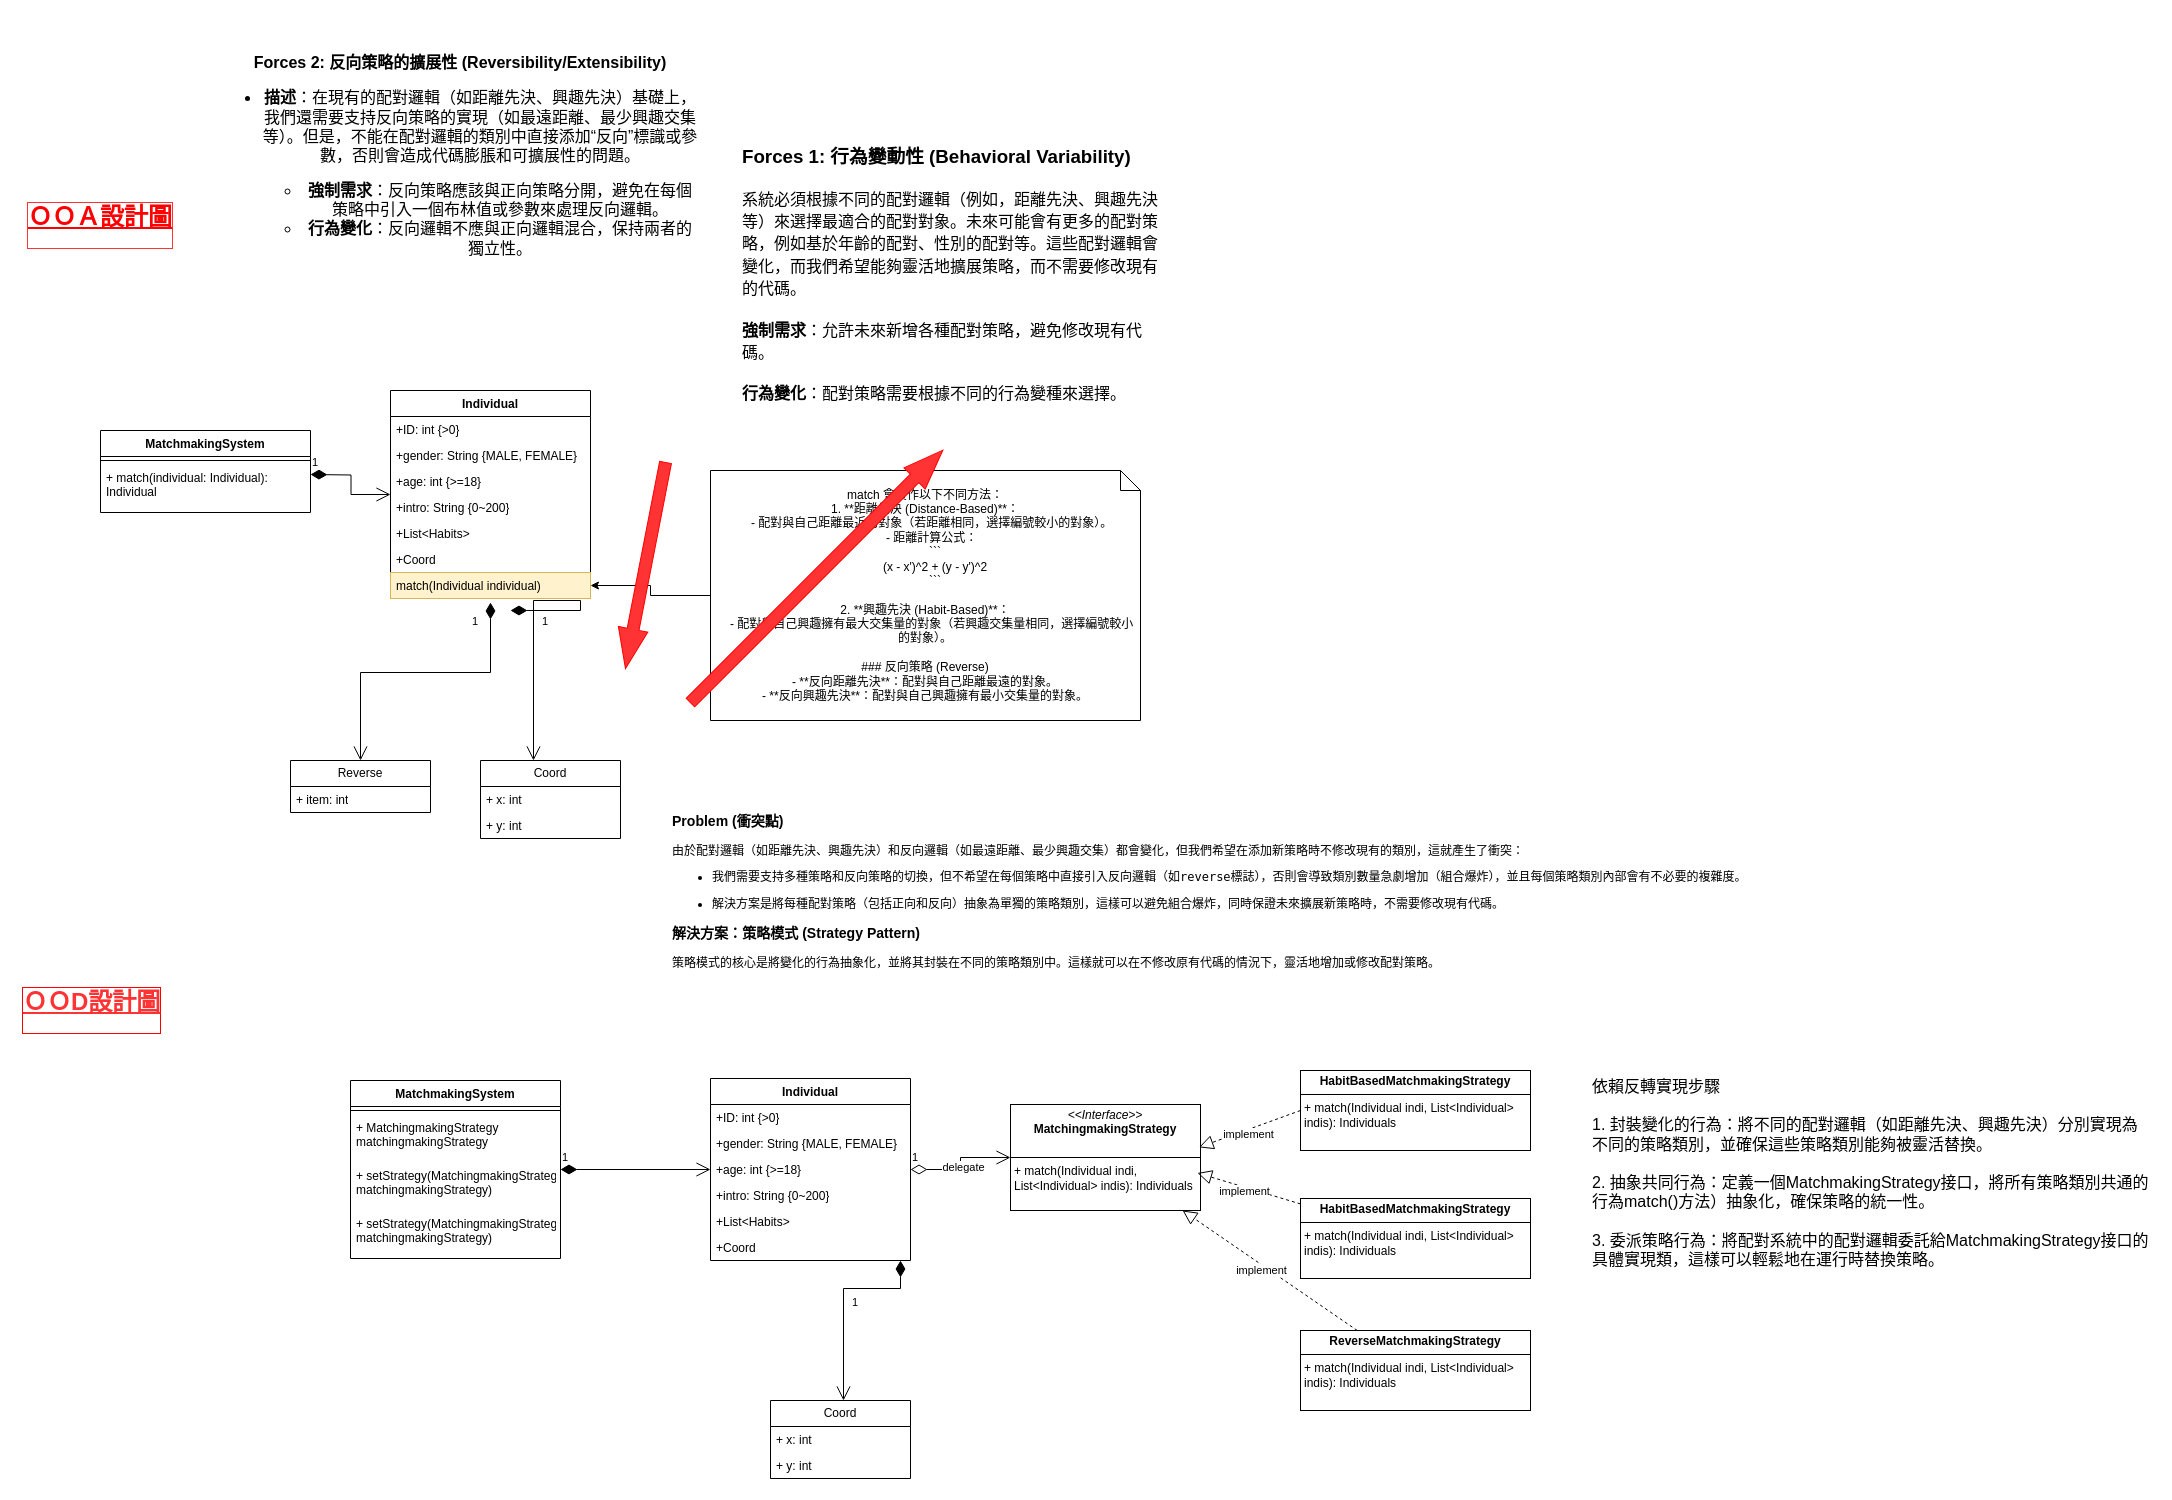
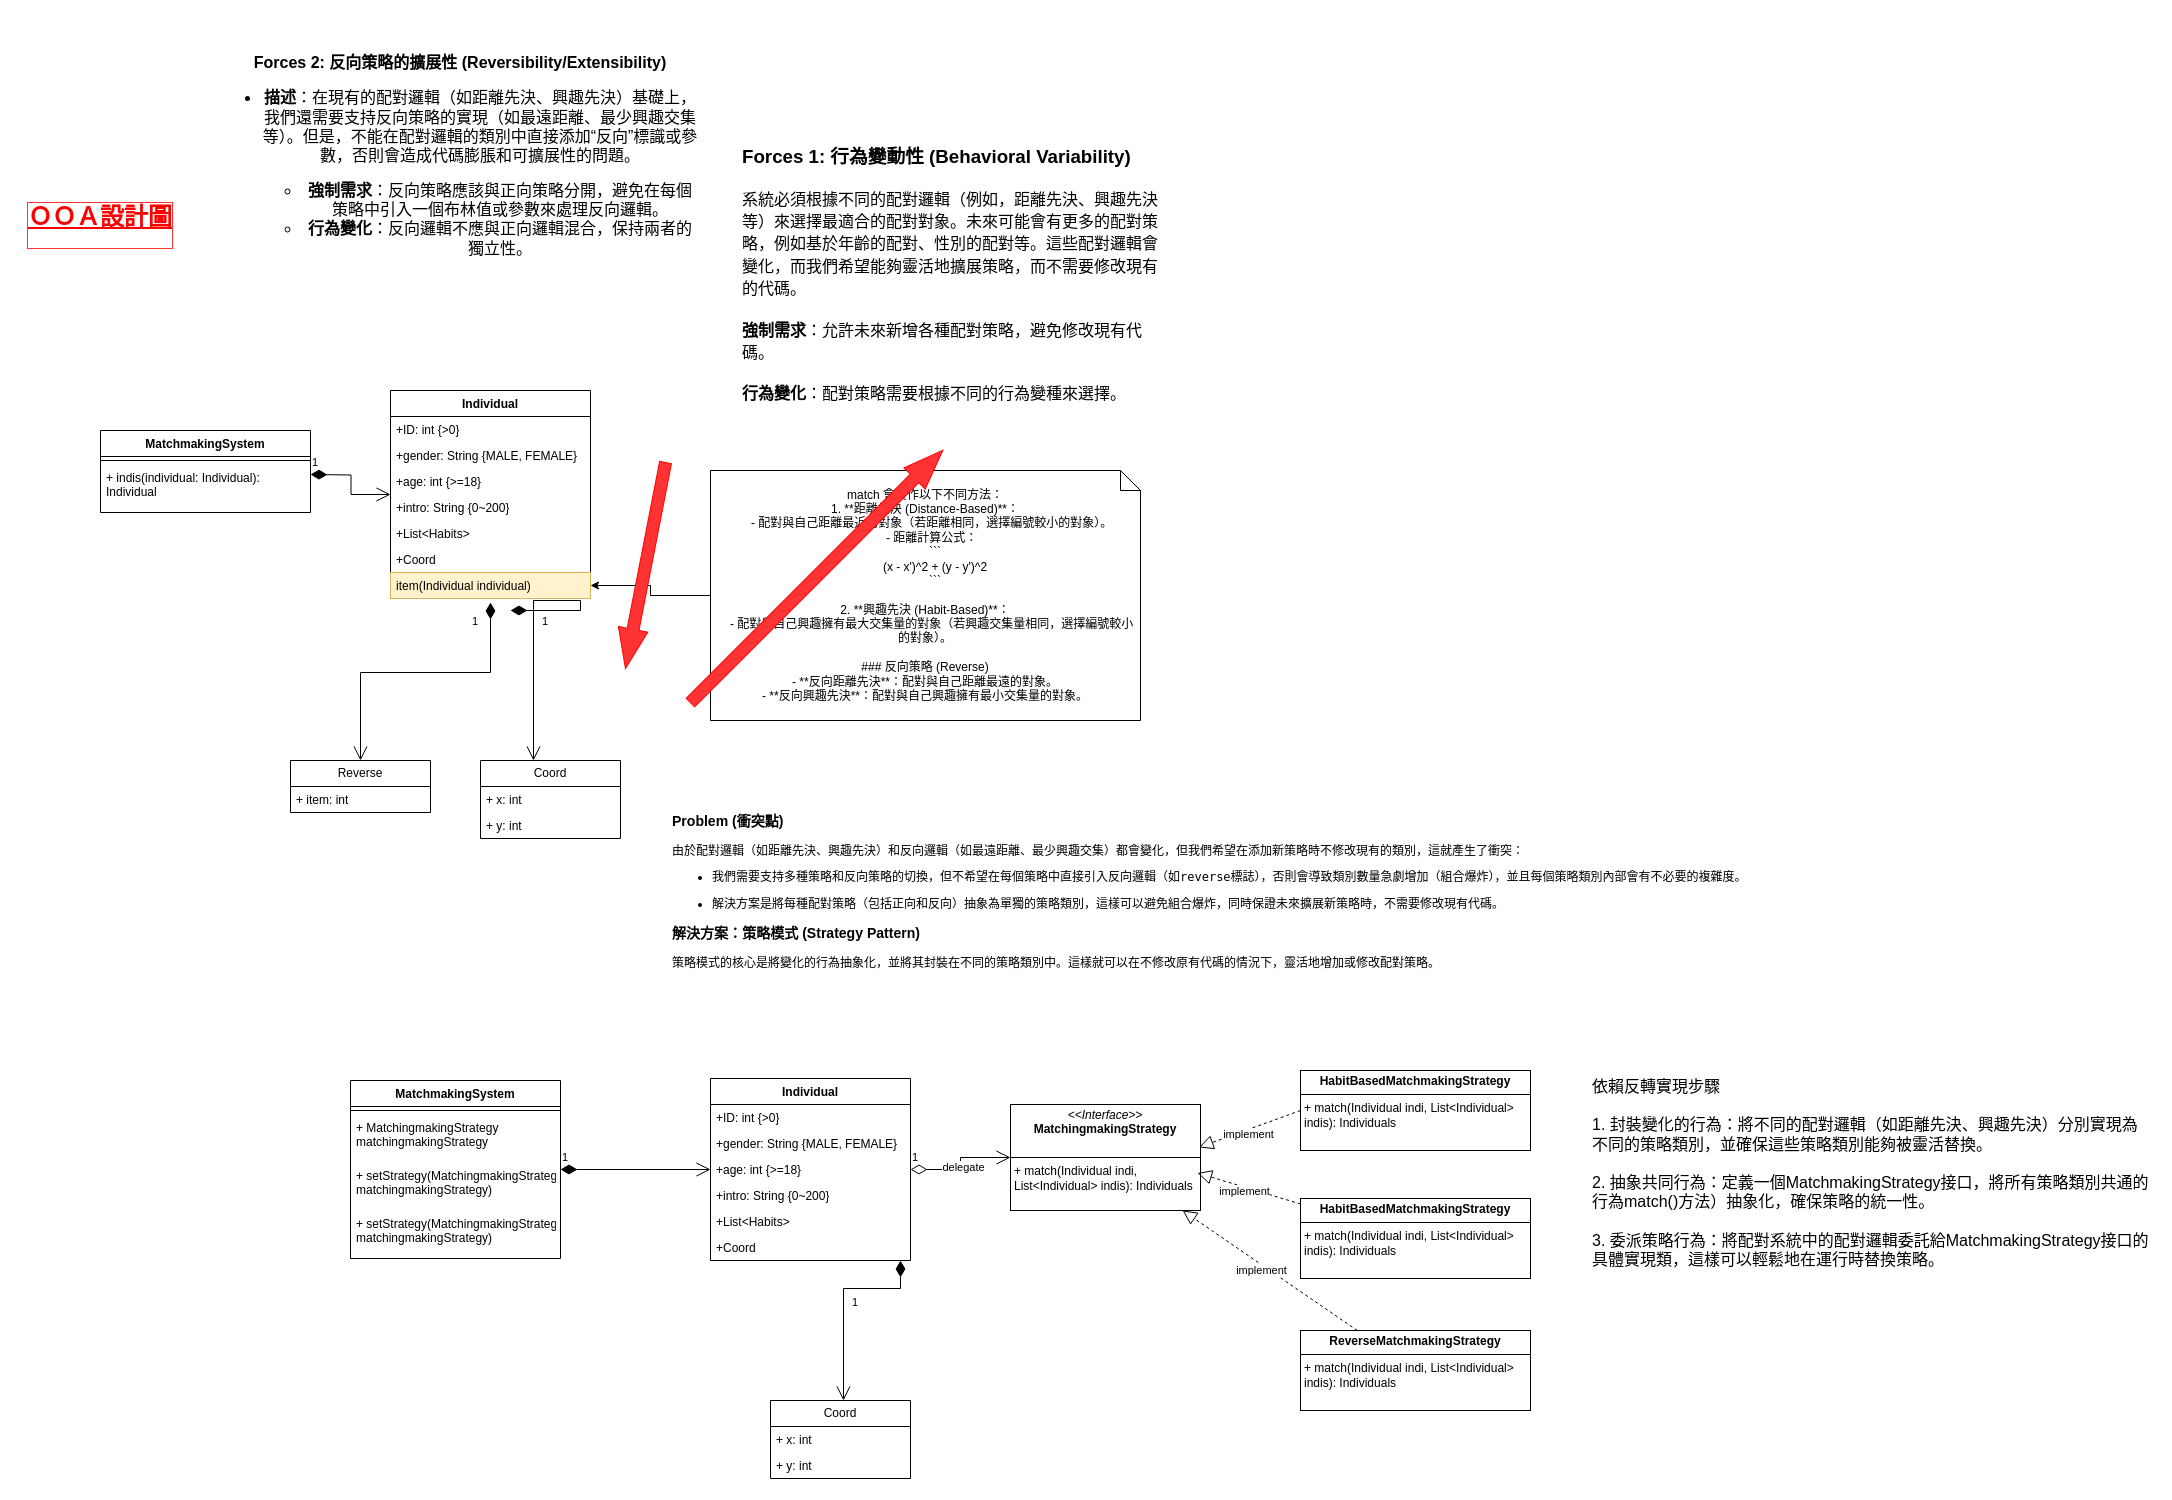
(207, 486) -> (207, 486)
(478, 587) -> (473, 587)
(111, 1011) -> none
